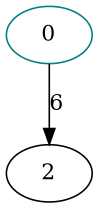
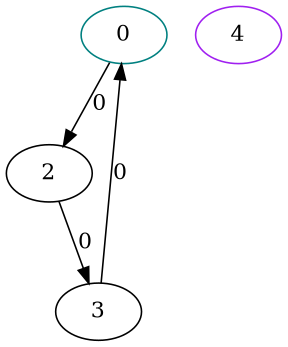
none -> (239, 35)
(57, 104) -> (100, 104)
none -> (99, 312)
